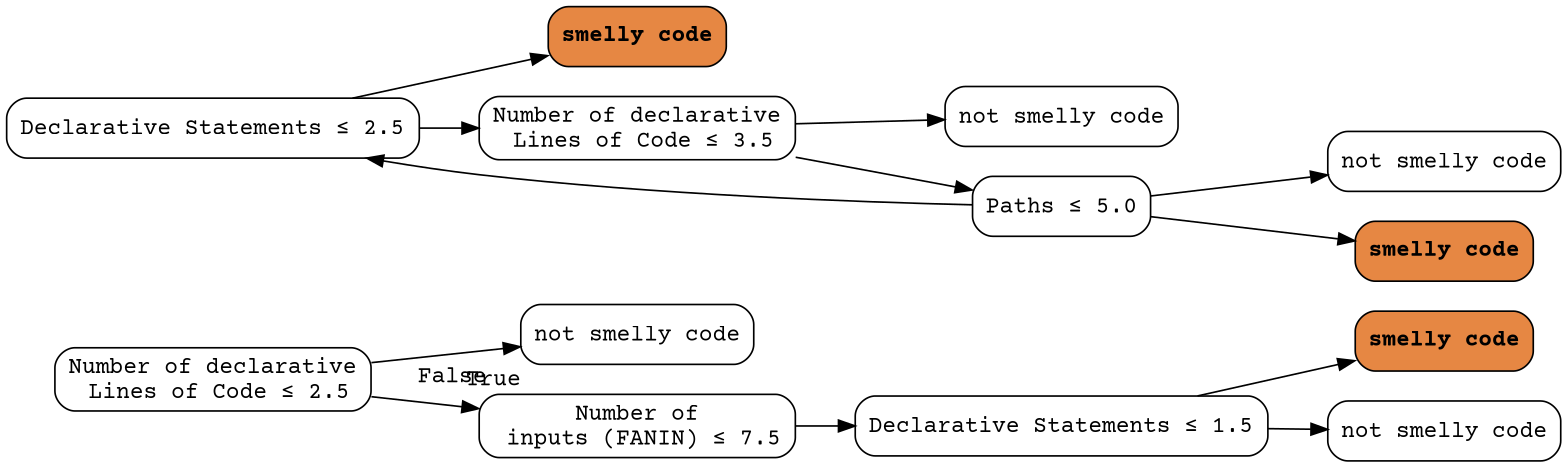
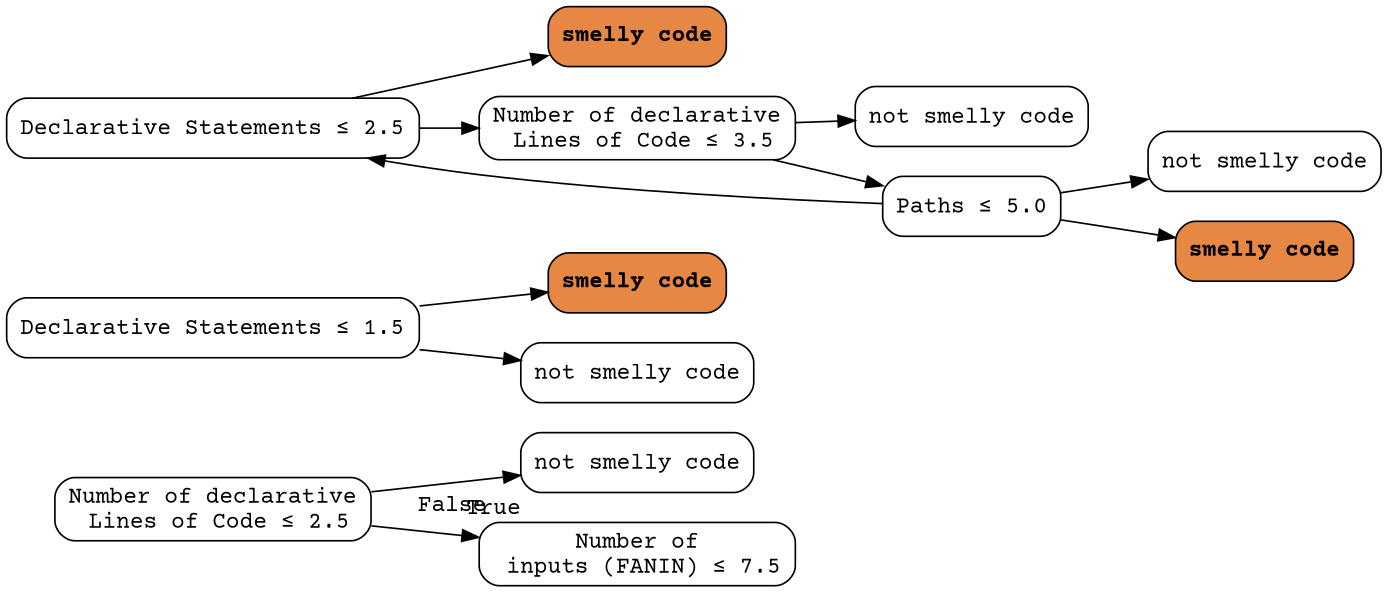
(817, 426) -> none
